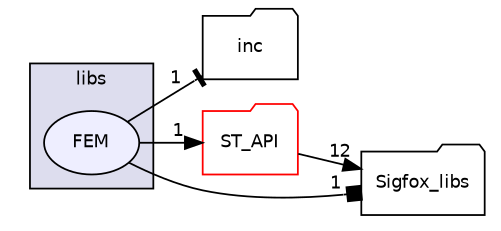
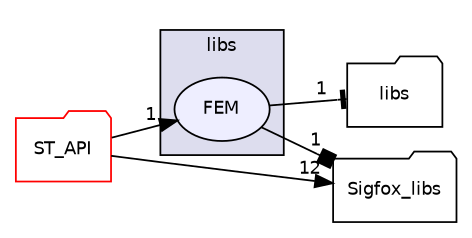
(250, 48) -> (395, 95)
(165, 143) -> (136, 131)
